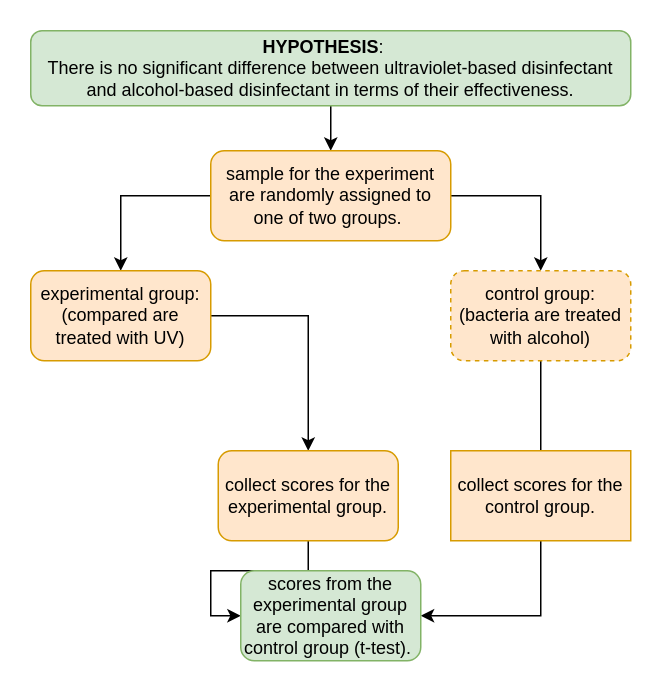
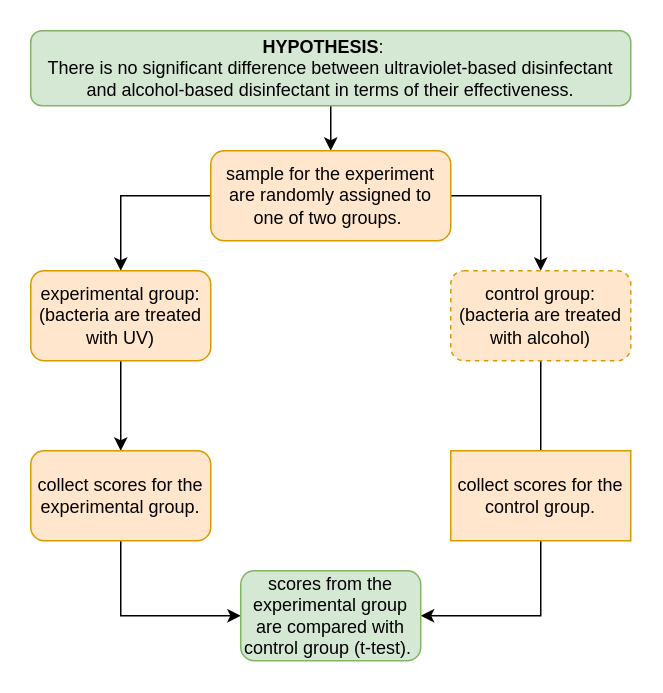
(121, 316) -> (121, 316)
(308, 496) -> (121, 496)
